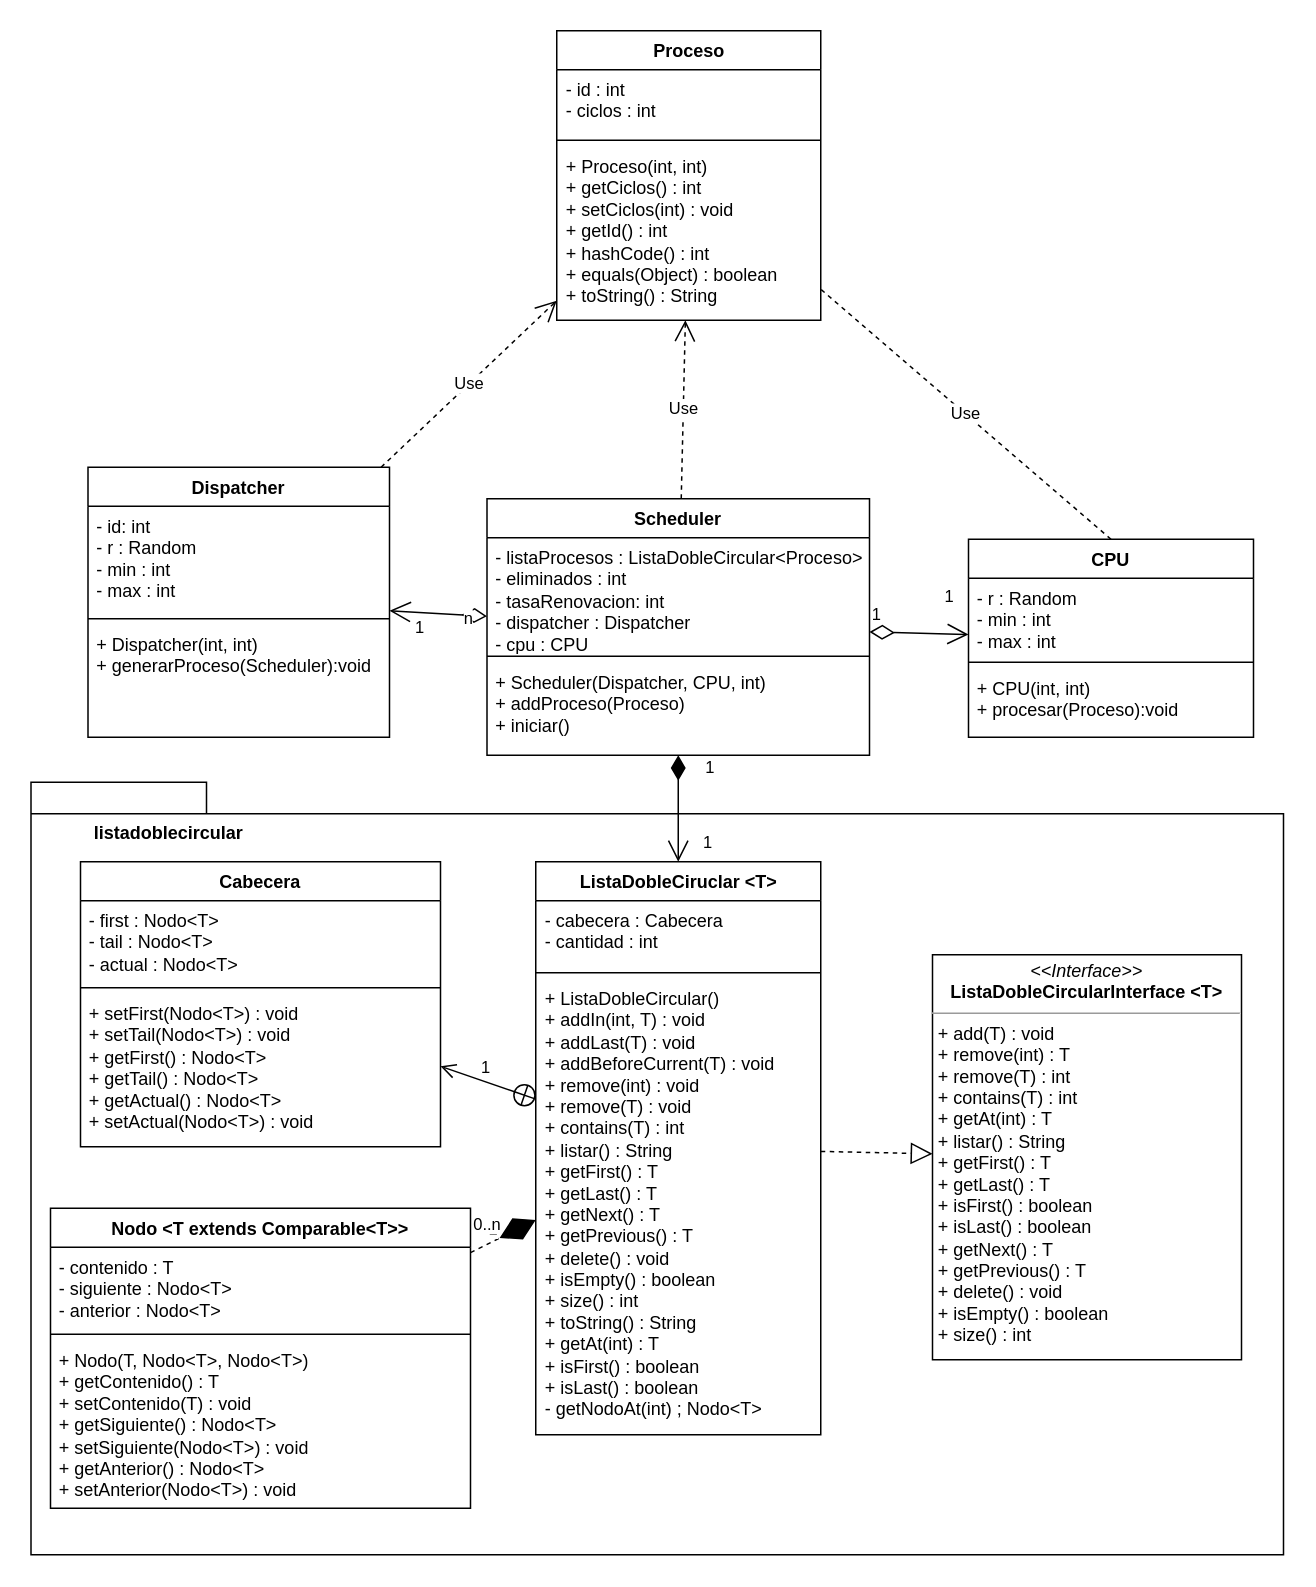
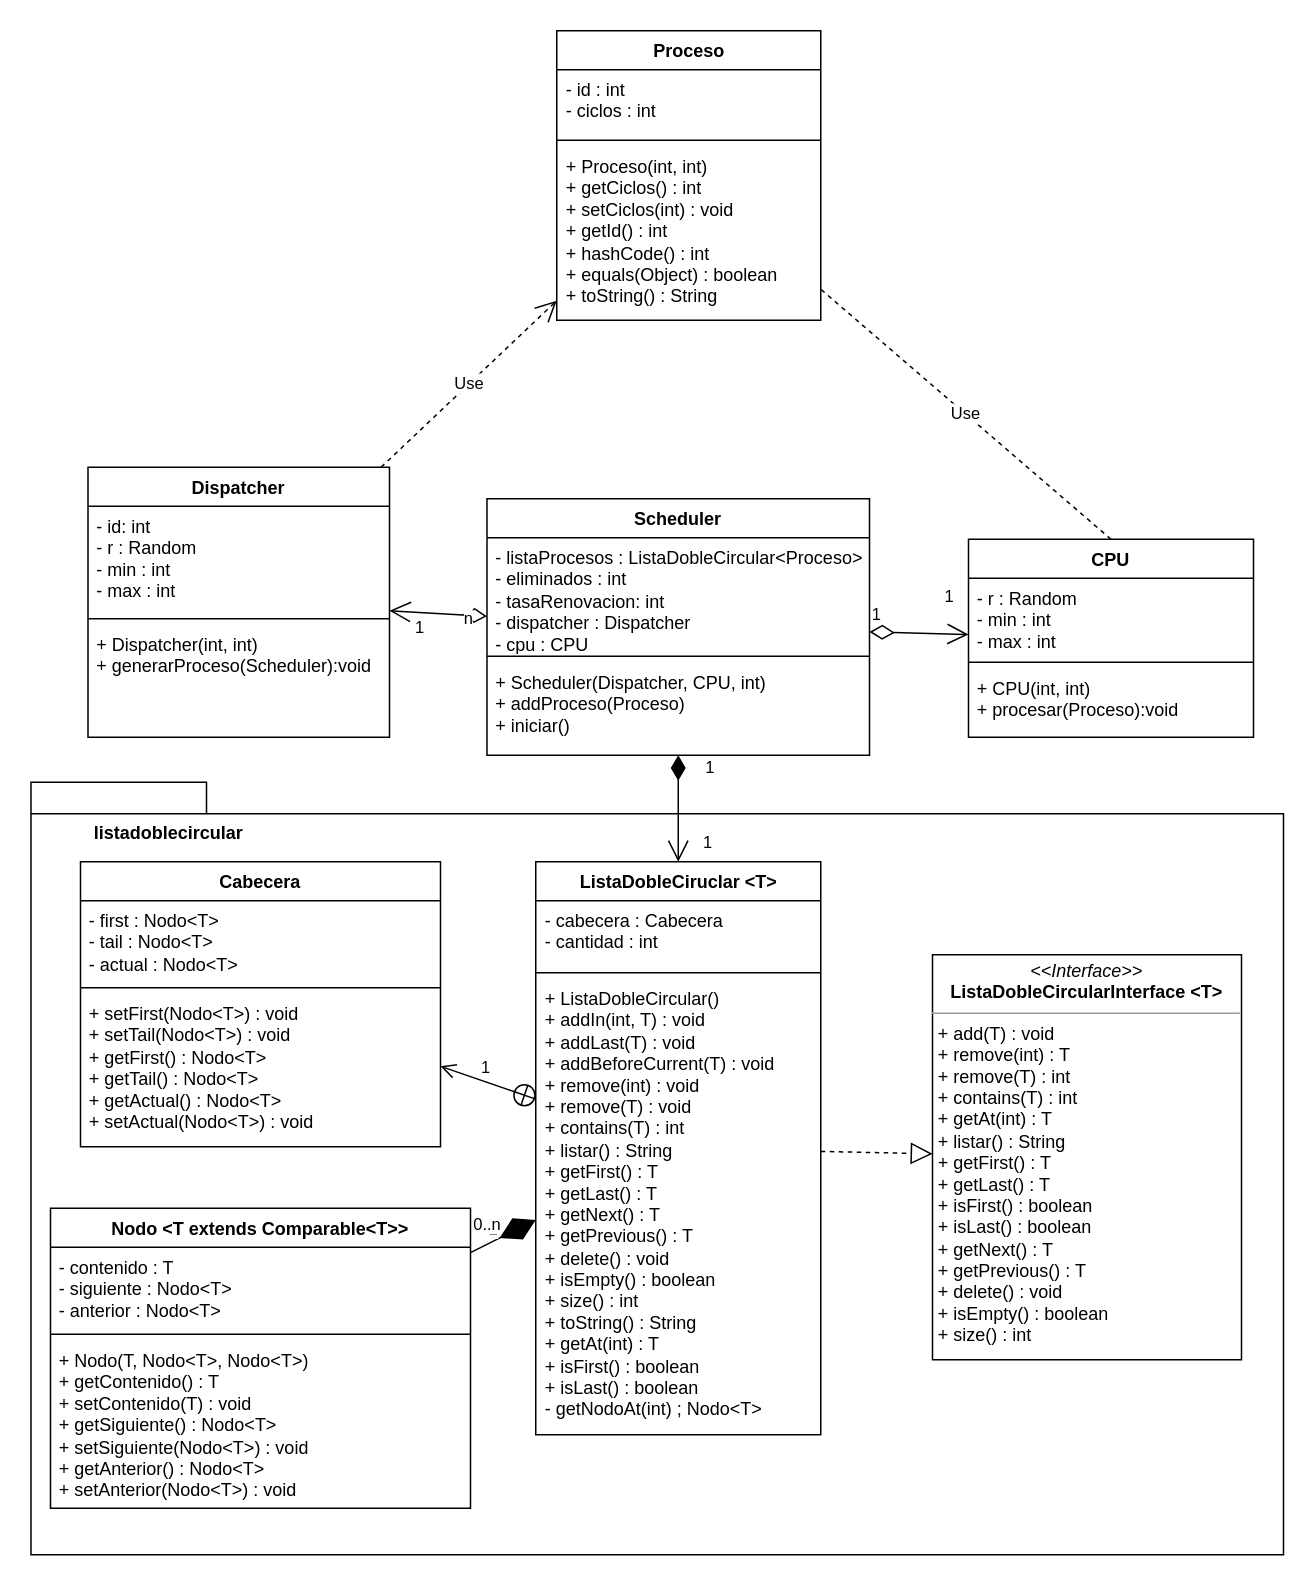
(683, 412) -> none
(486, 1245) -> (486, 1245)
